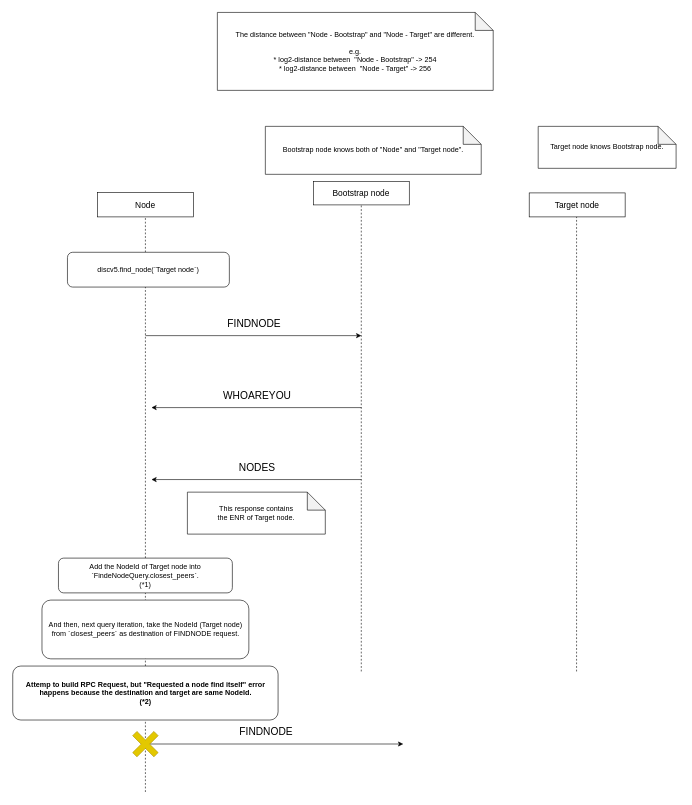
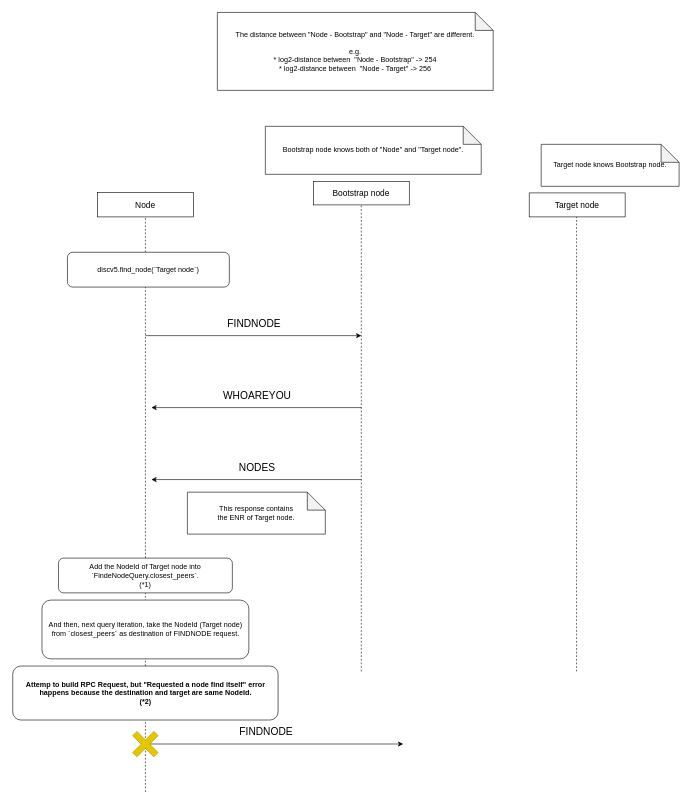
(608, 147) -> (611, 165)
